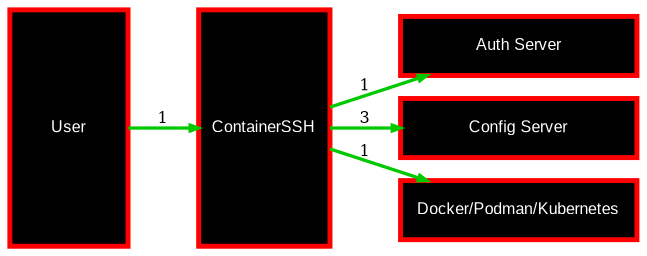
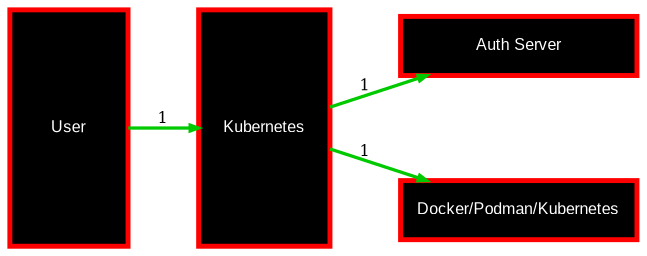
(264, 128) -> (264, 128)
(519, 128) -> none
